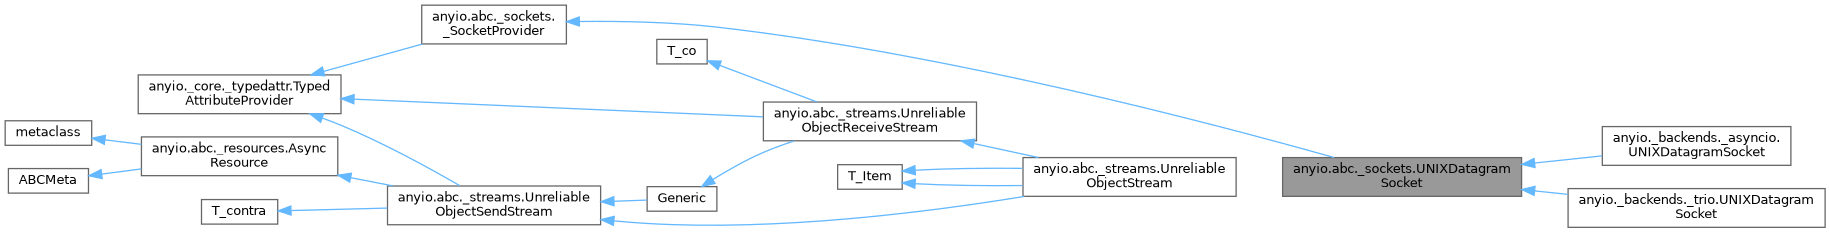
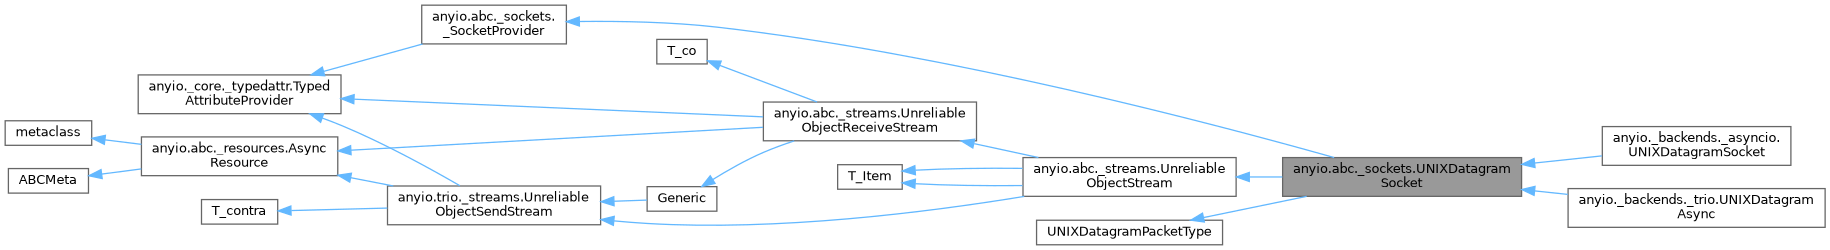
none -> (557, 139)
none -> (1266, 177)
(494, 205) -> (494, 205)
(1697, 208) -> (1697, 208)
none -> (1130, 232)
